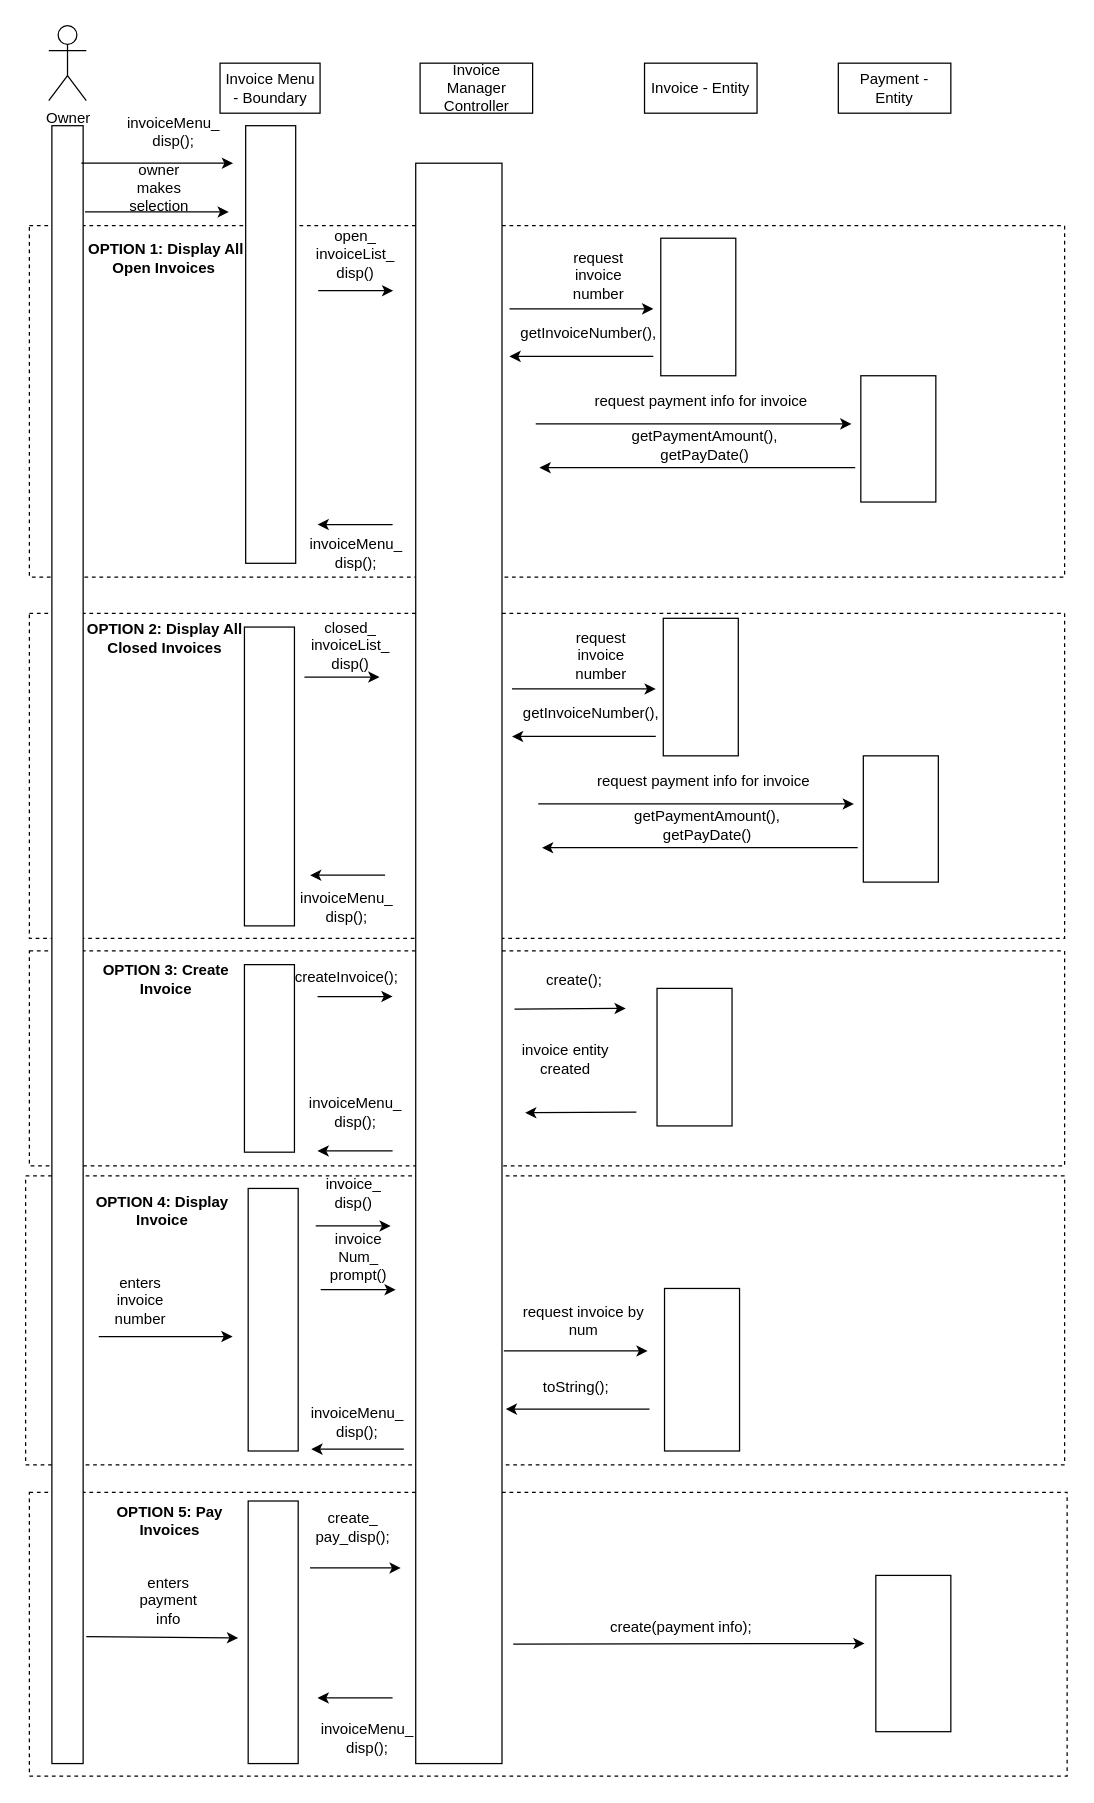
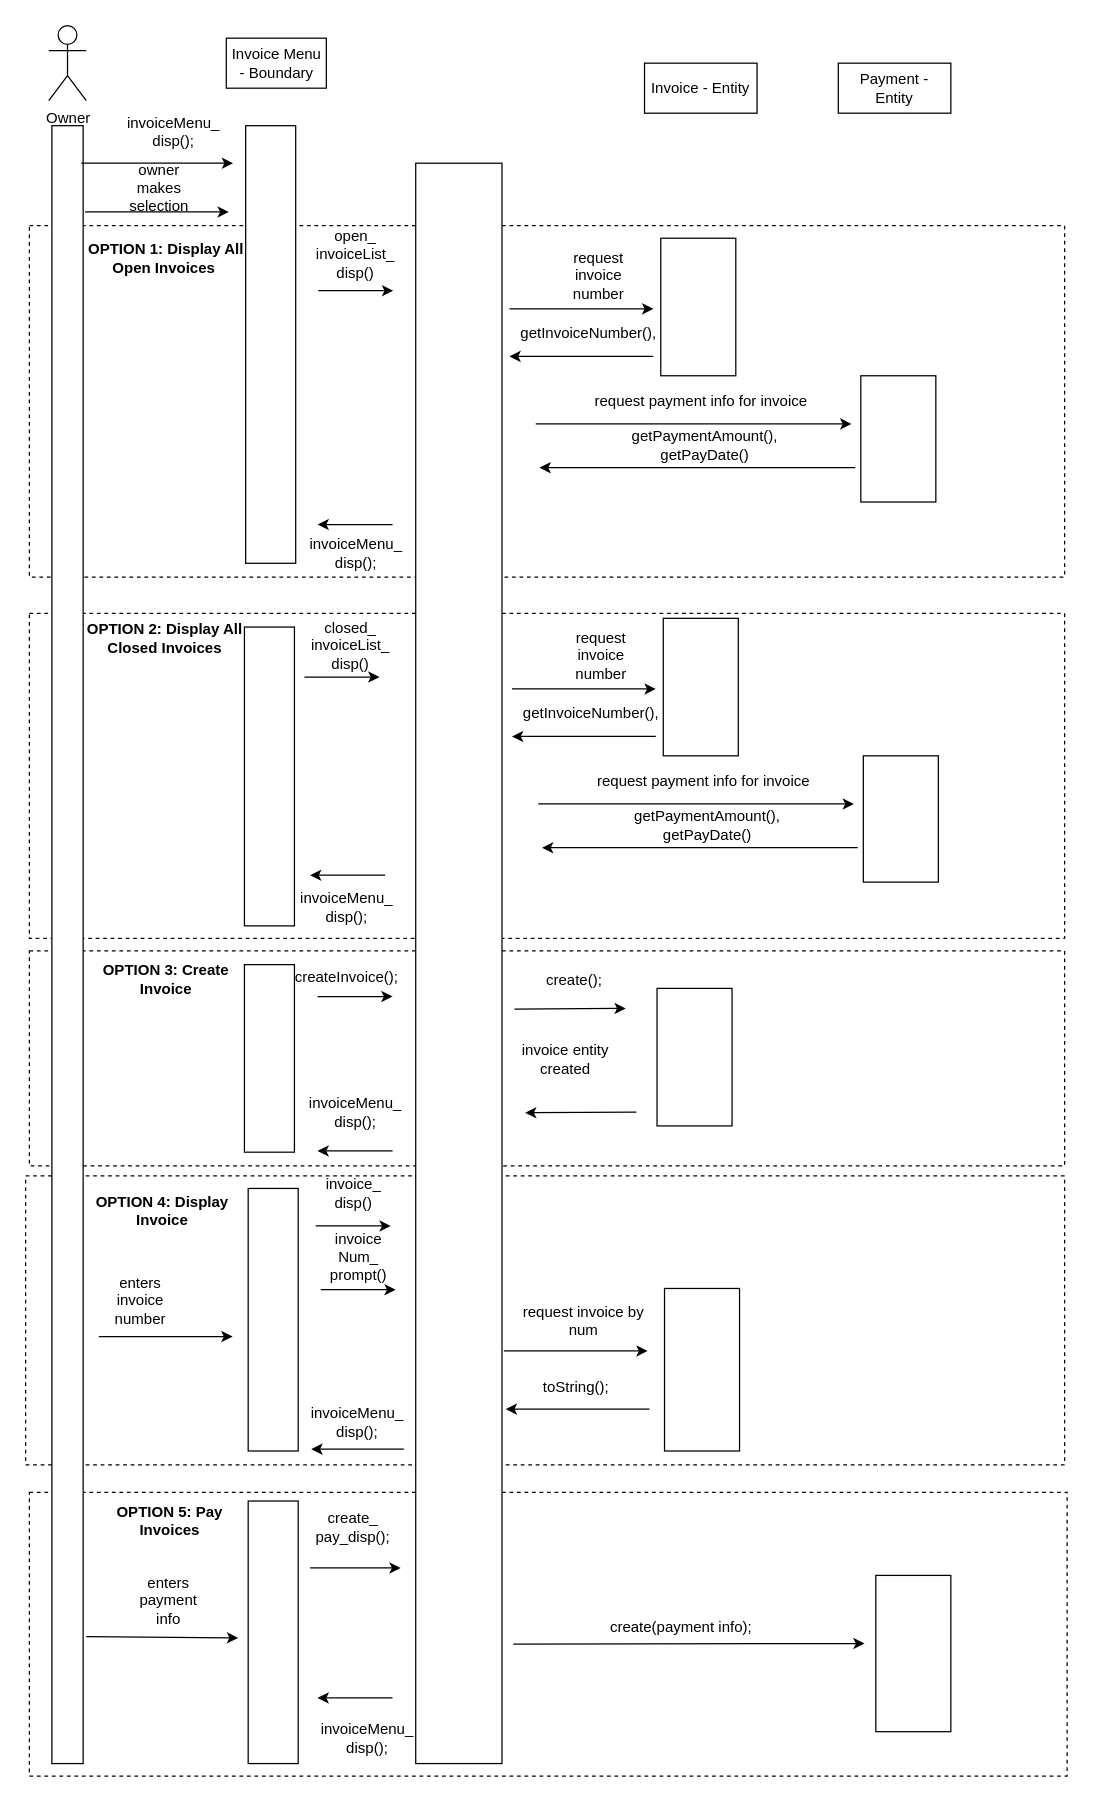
(270, 88) -> (276, 63)
(476, 88) -> none
